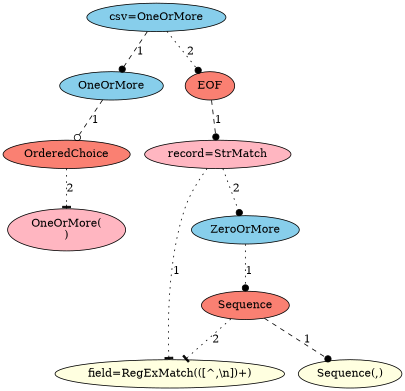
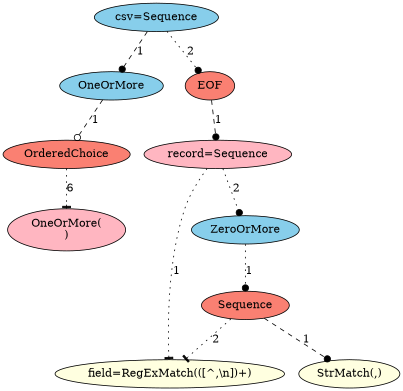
(156, 17) -> (156, 17)
(218, 154) -> (218, 154)
(71, 189) -> (71, 189)
(350, 374) -> (349, 374)
